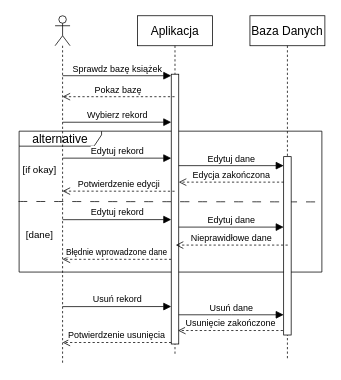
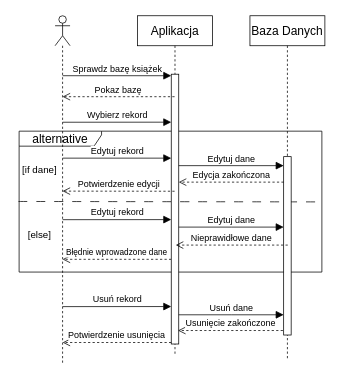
(40, 168) -> (40, 168)
(40, 234) -> (40, 234)
